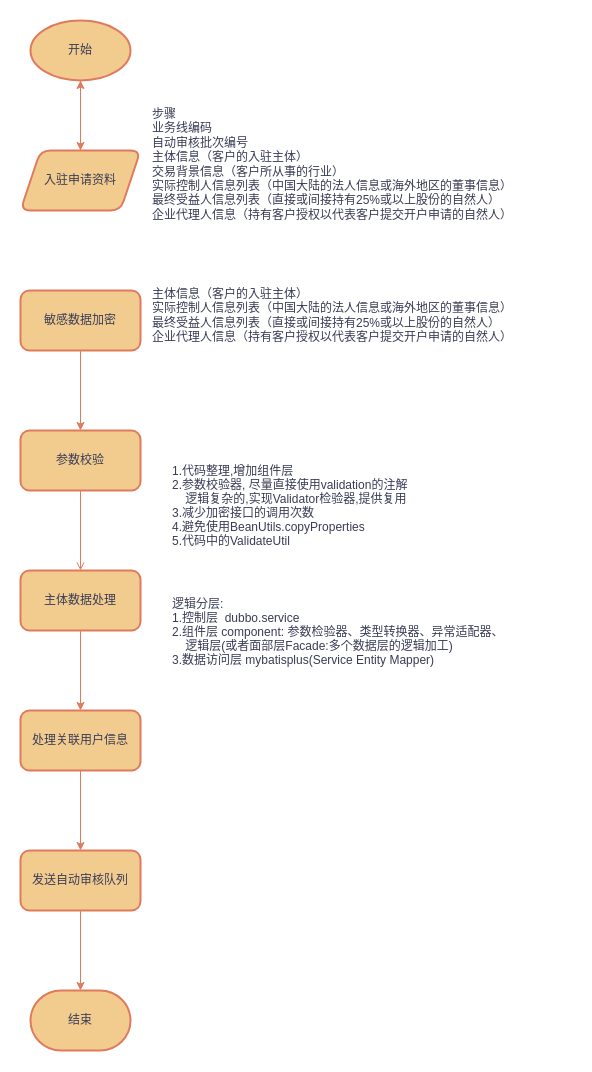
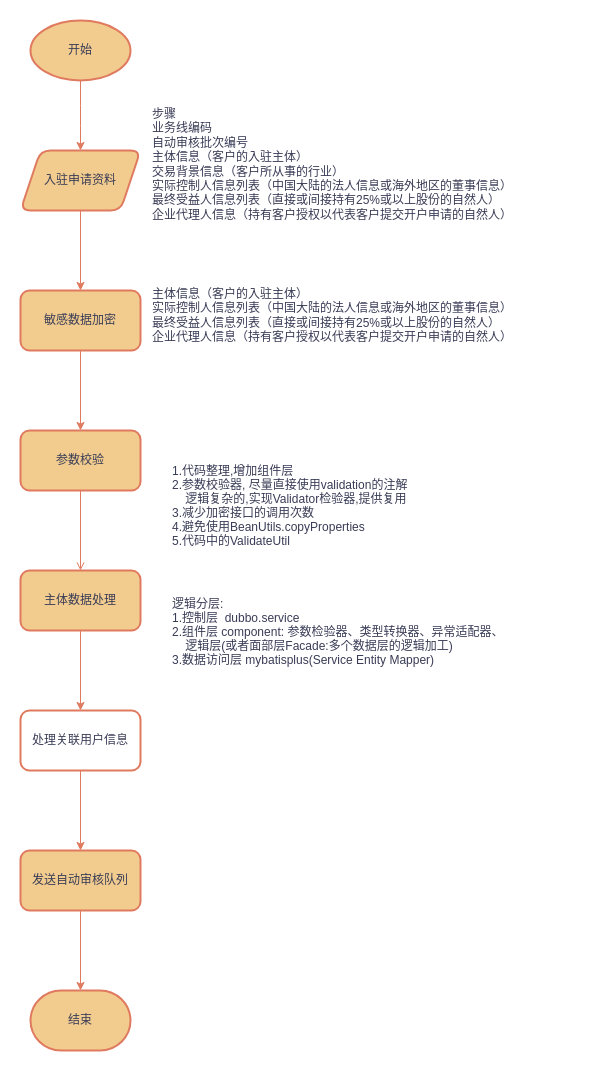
(81, 149) -> (81, 247)
(81, 741) -> (81, 741)
